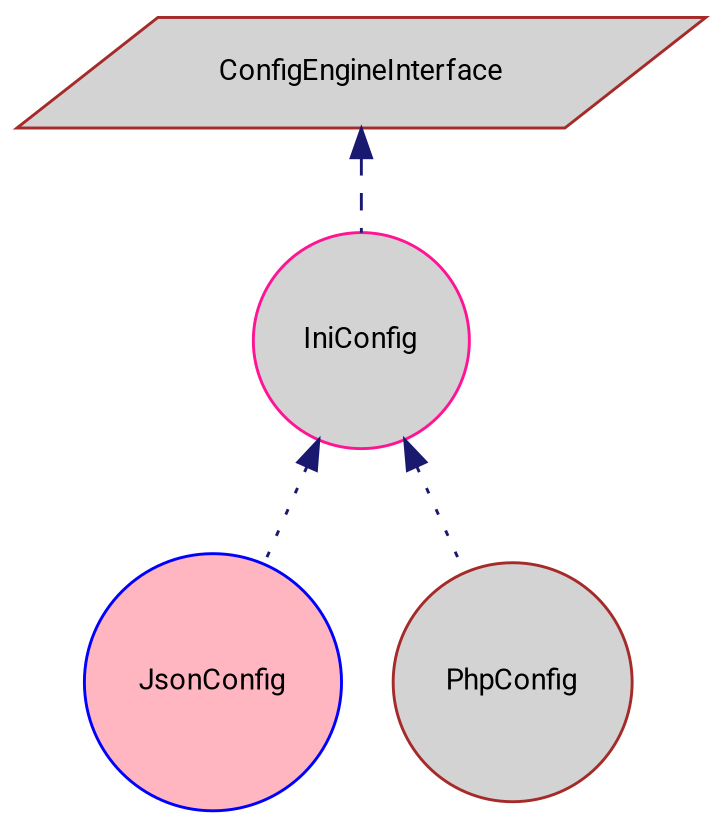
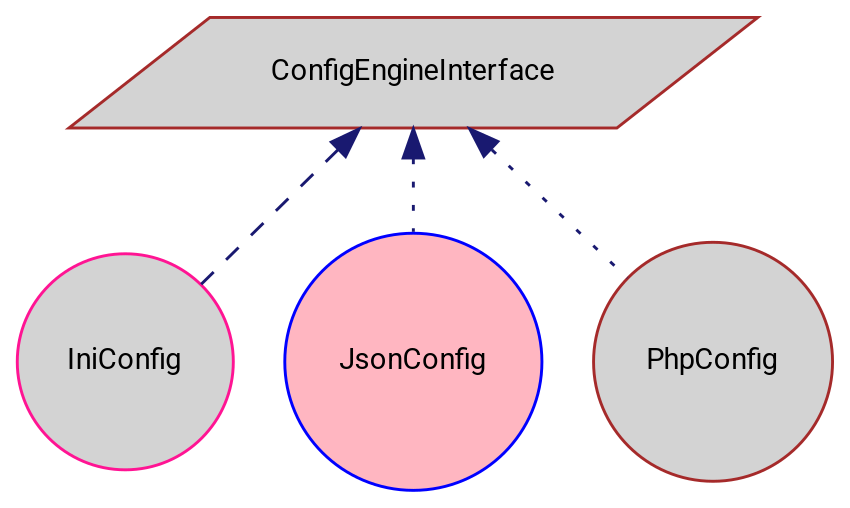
(286, 515) -> (413, 195)
(441, 520) -> (560, 214)
